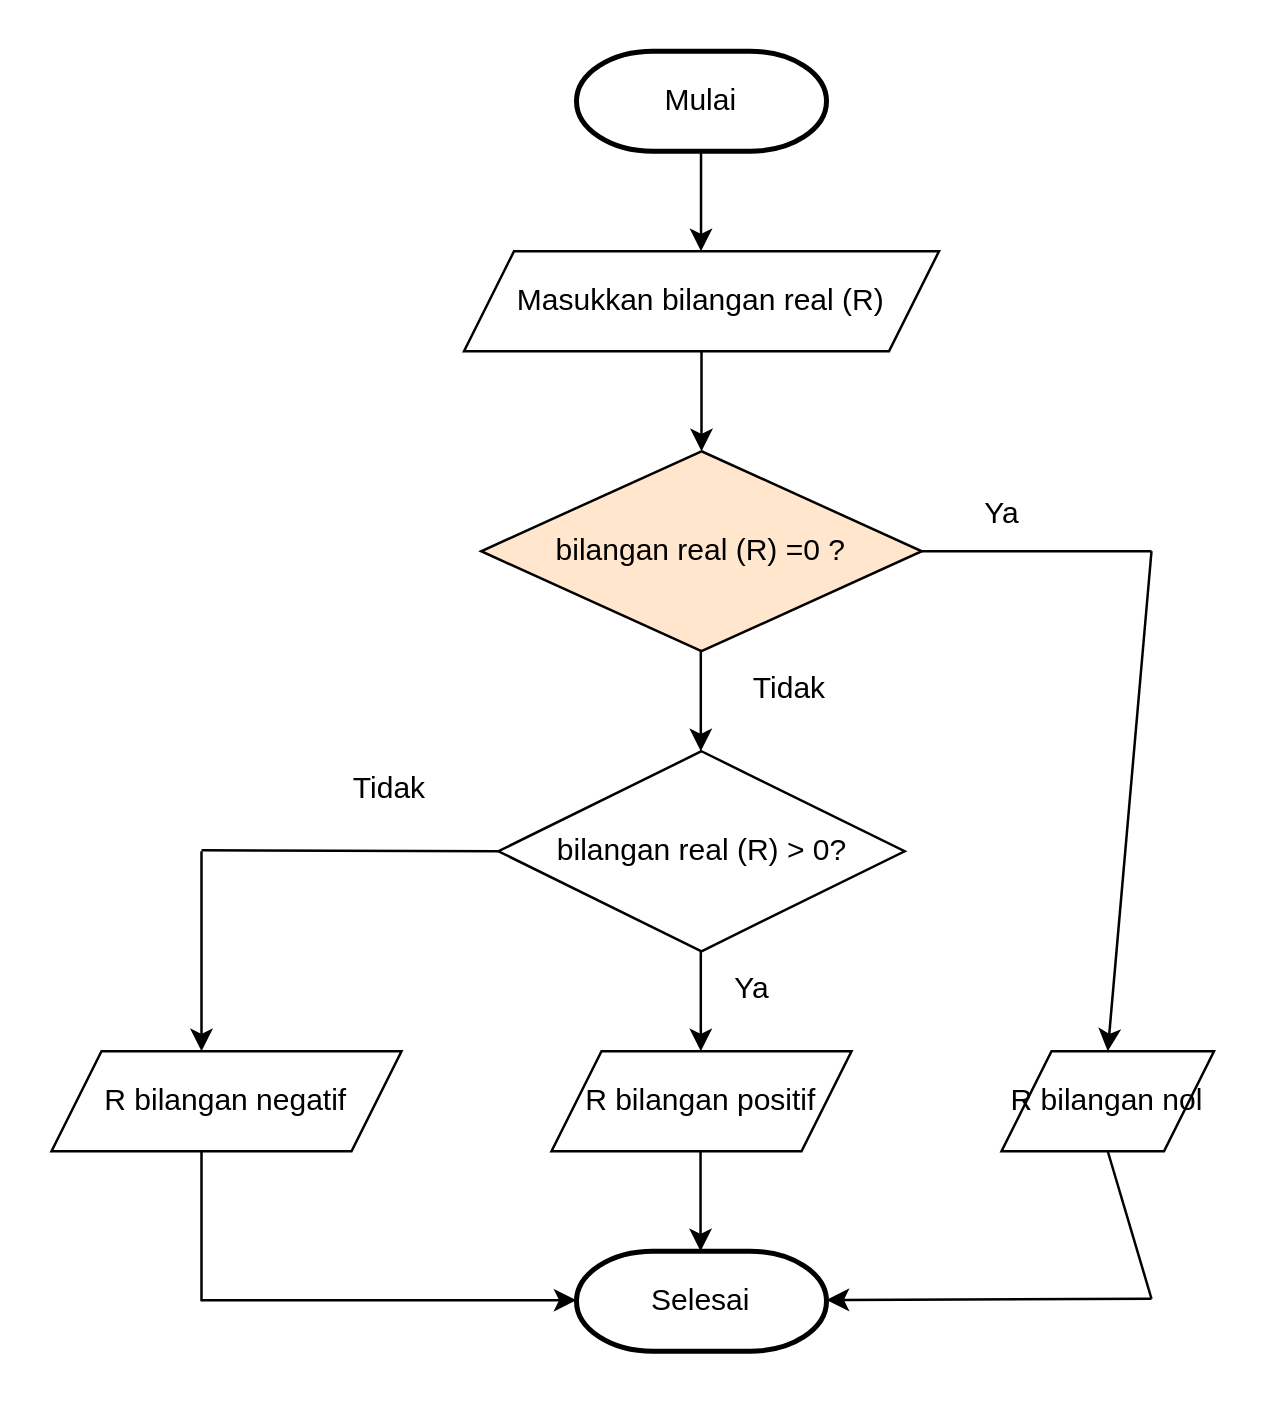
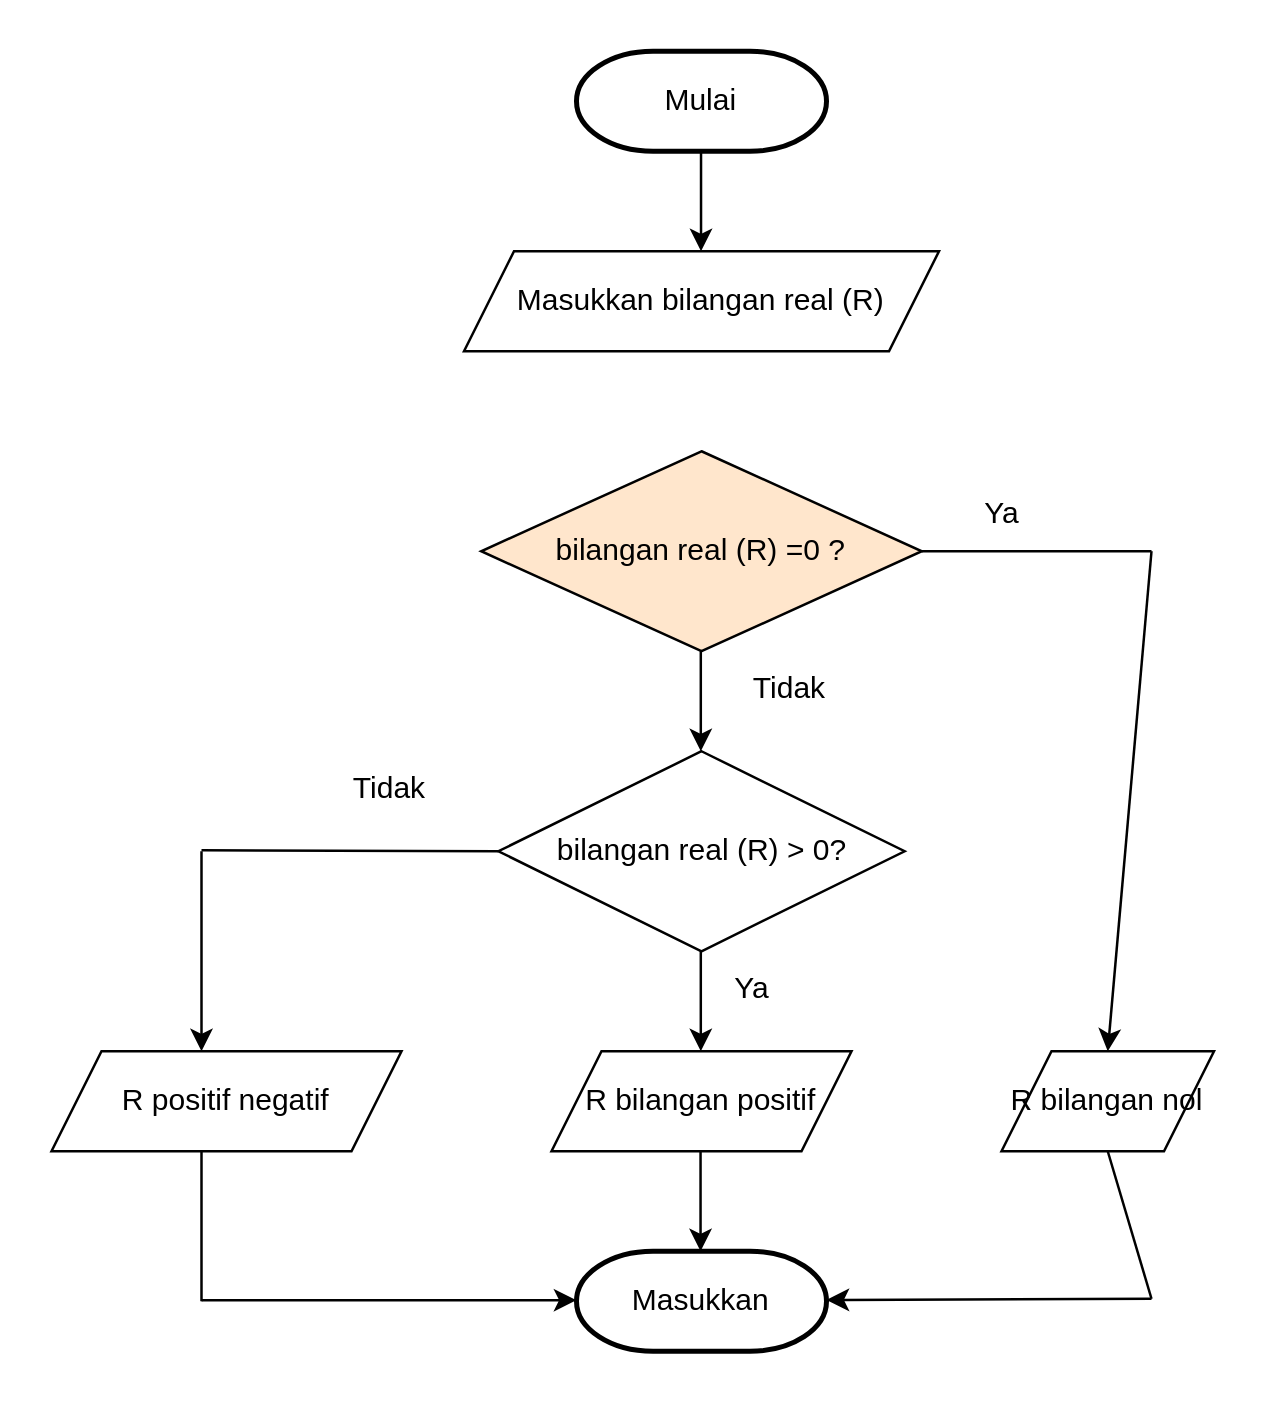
(701, 393) -> none
(226, 1101) -> (226, 1101)
(701, 1301) -> (701, 1301)
